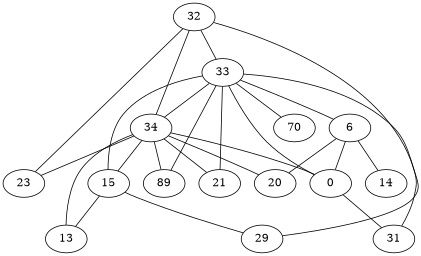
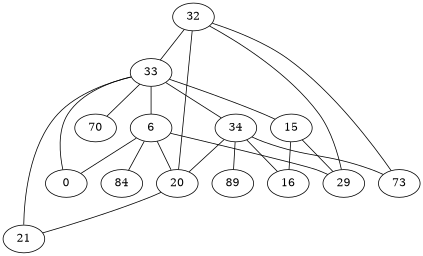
(173, 72) -> (185, 104)
(193, 128) -> none
(243, 151) -> none
none -> (250, 152)
(130, 156) -> none
(185, 156) -> (102, 214)
(24, 183) -> (399, 183)
(386, 183) -> (122, 183)
(66, 239) -> (288, 183)
(394, 239) -> none
